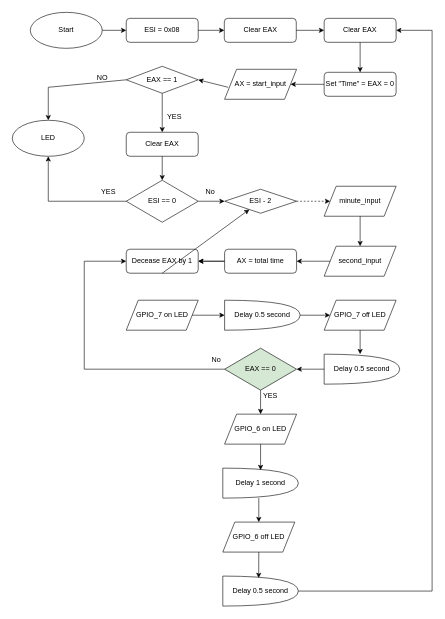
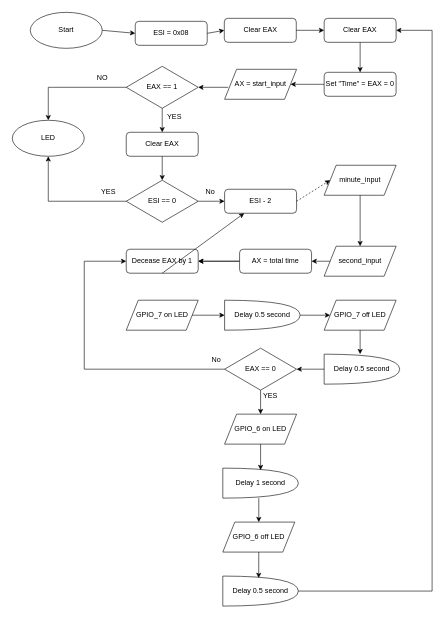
(162, 30) -> (171, 33)
(162, 80) -> (162, 87)
(261, 201) -> (261, 201)
(360, 201) -> (360, 180)
(261, 261) -> (276, 261)
(261, 369) -> (261, 369)
